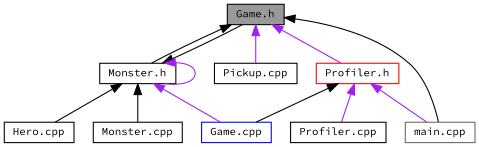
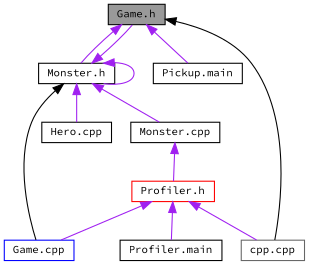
(208, 42) -> (117, 41)
(186, 46) -> (97, 47)
(311, 47) -> (174, 167)
(256, 73) -> (198, 73)
(292, 105) -> (101, 223)
(84, 106) -> (77, 108)
(192, 106) -> (24, 162)
(138, 108) -> (131, 106)
(338, 132) -> (171, 250)
(440, 132) -> (273, 250)
